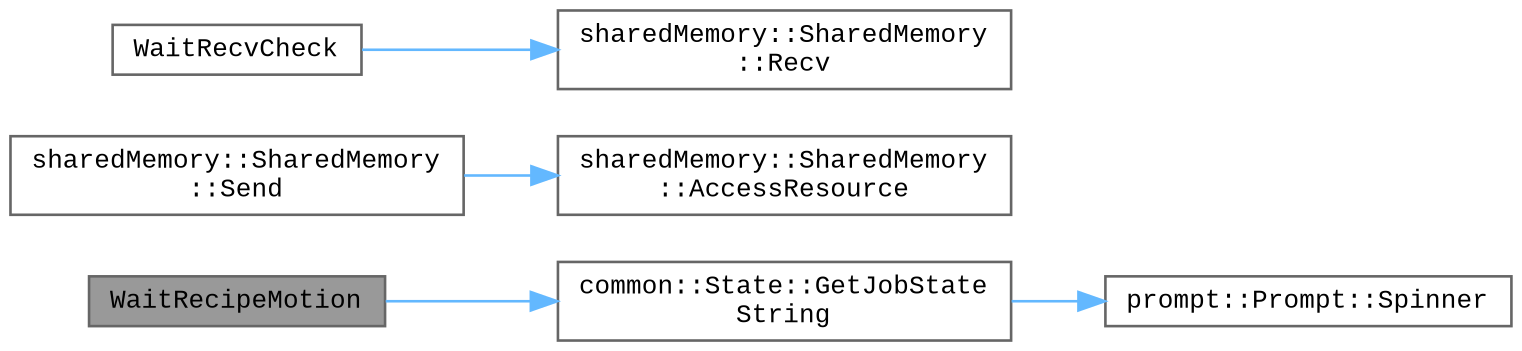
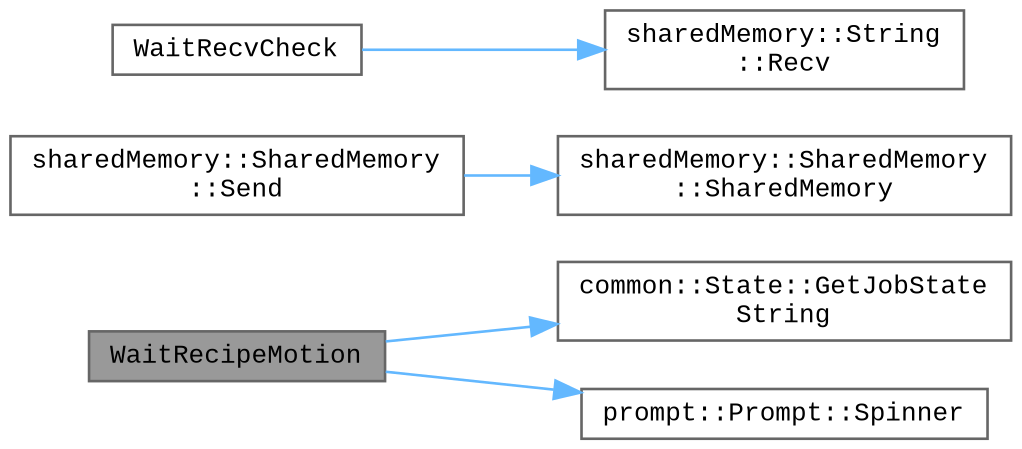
(785, 50) -> (785, 50)
(785, 176) -> (785, 176)
(1045, 301) -> (470, 381)
